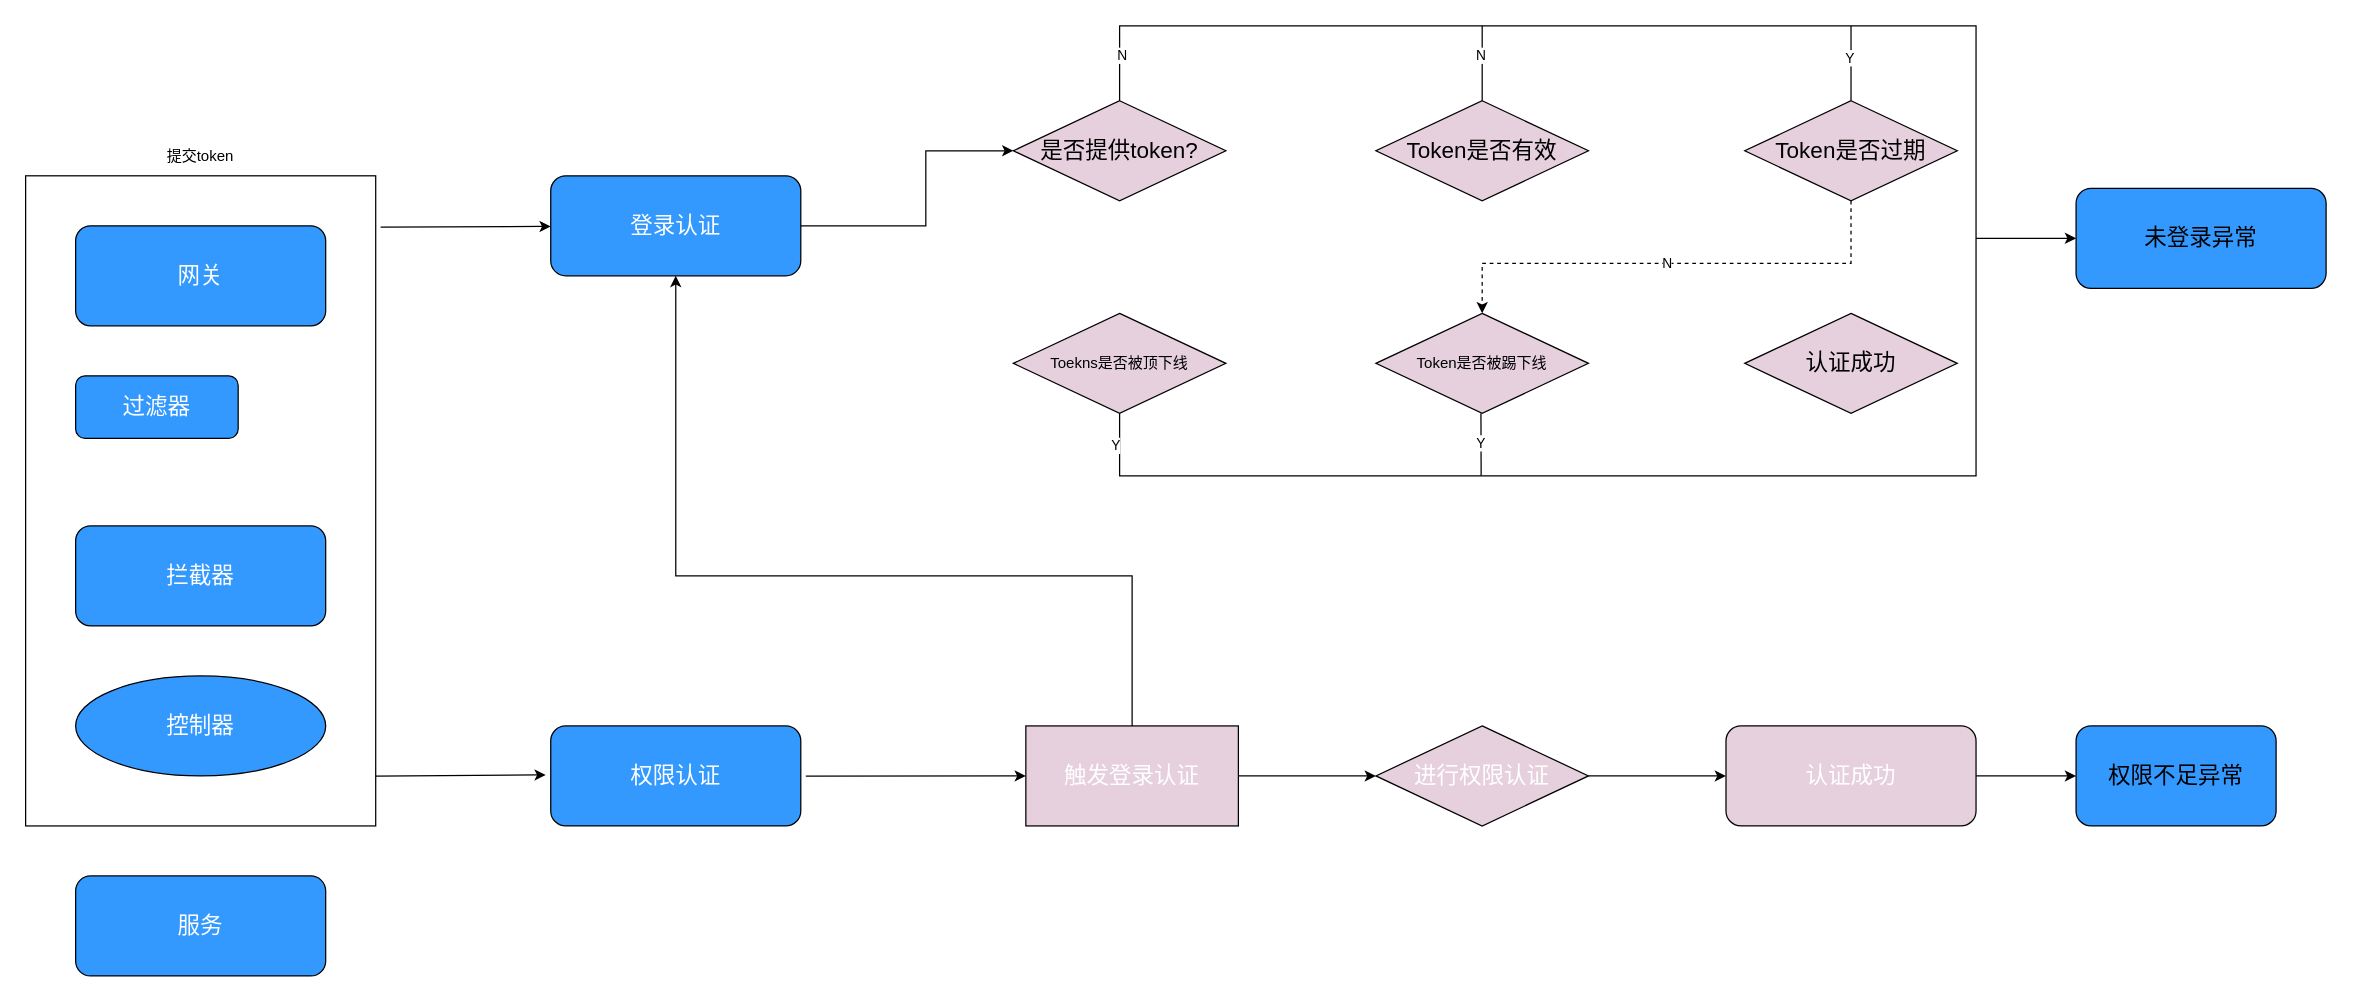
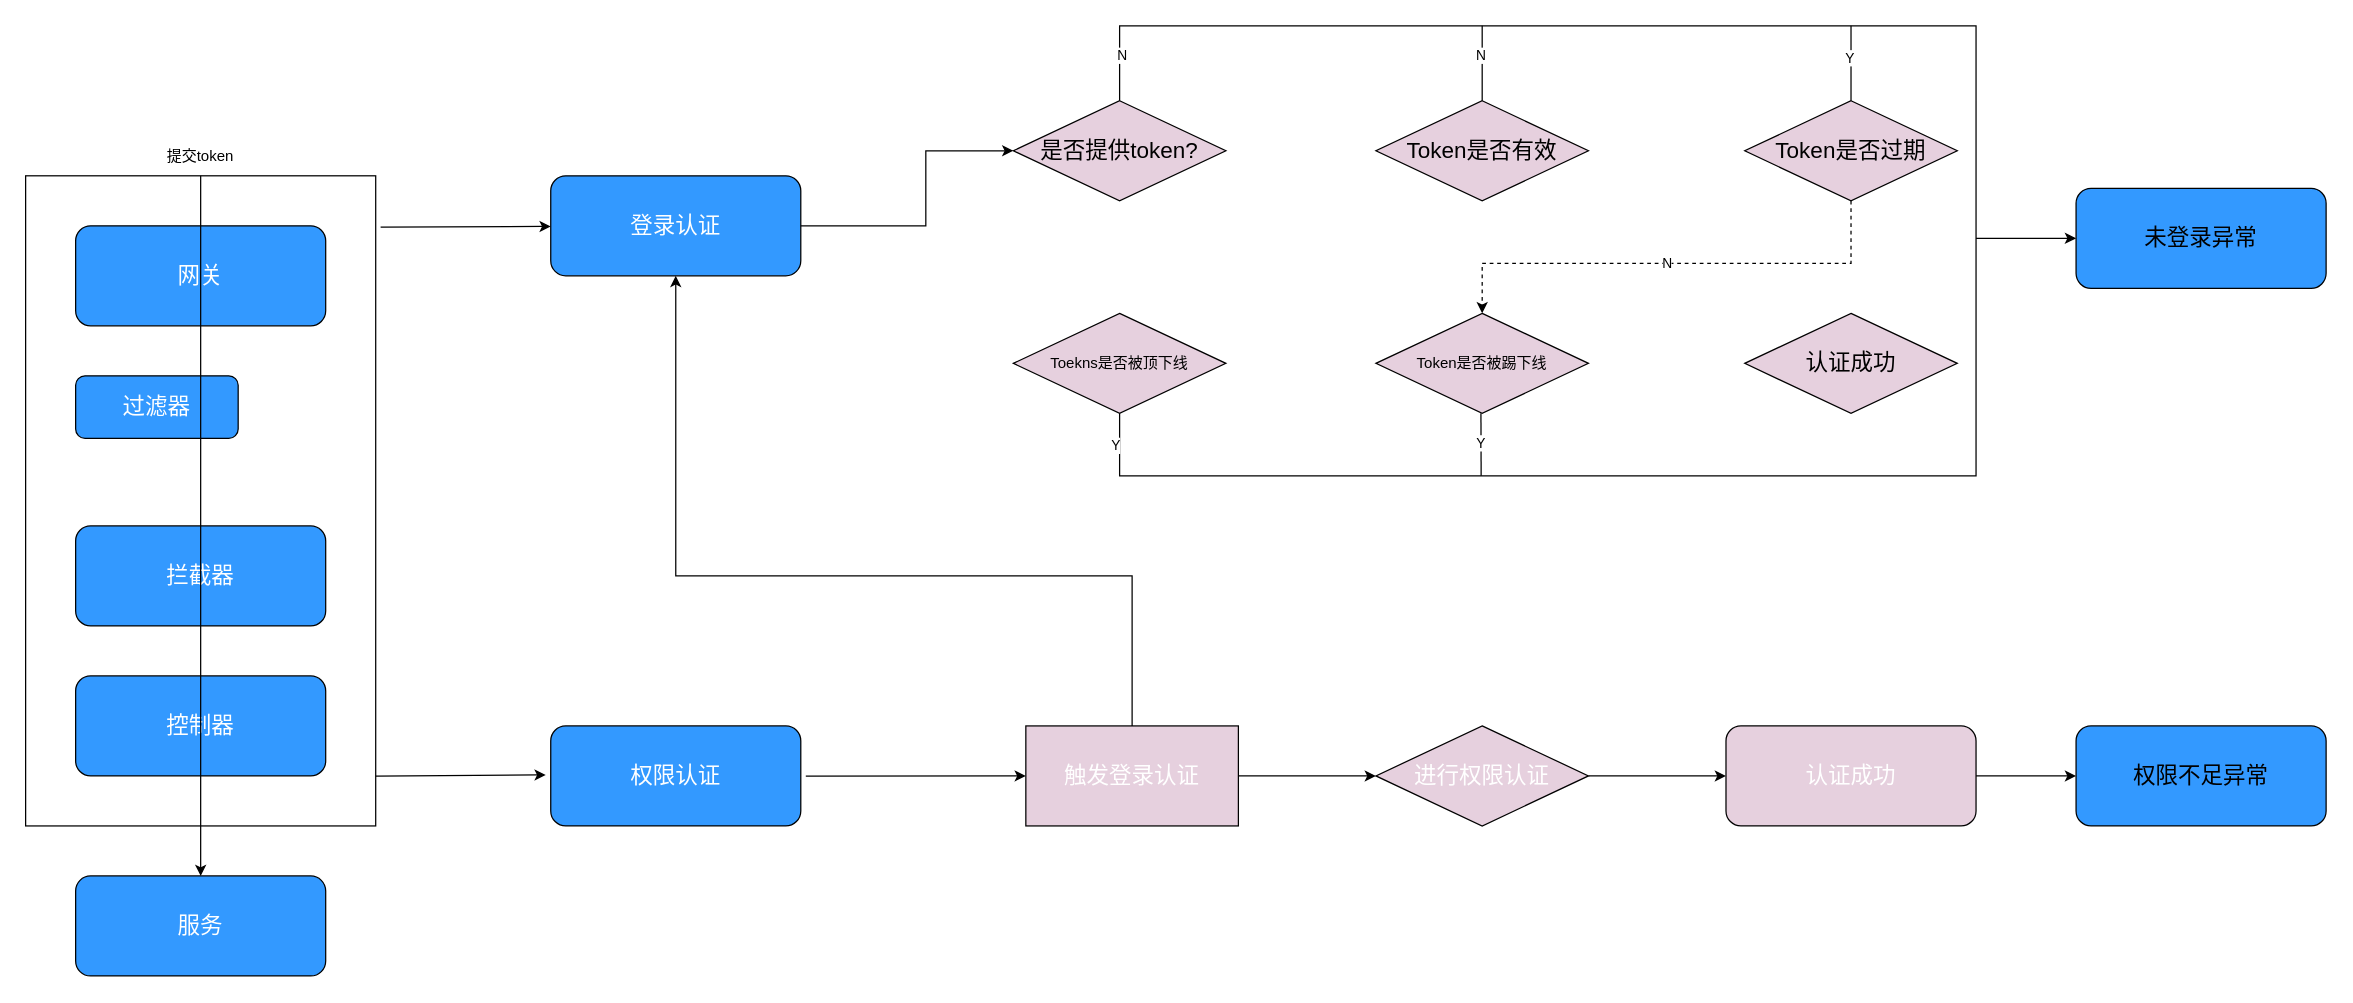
none -> (201, 522)
(201, 726) -> (201, 726)
(2176, 776) -> (2201, 776)
